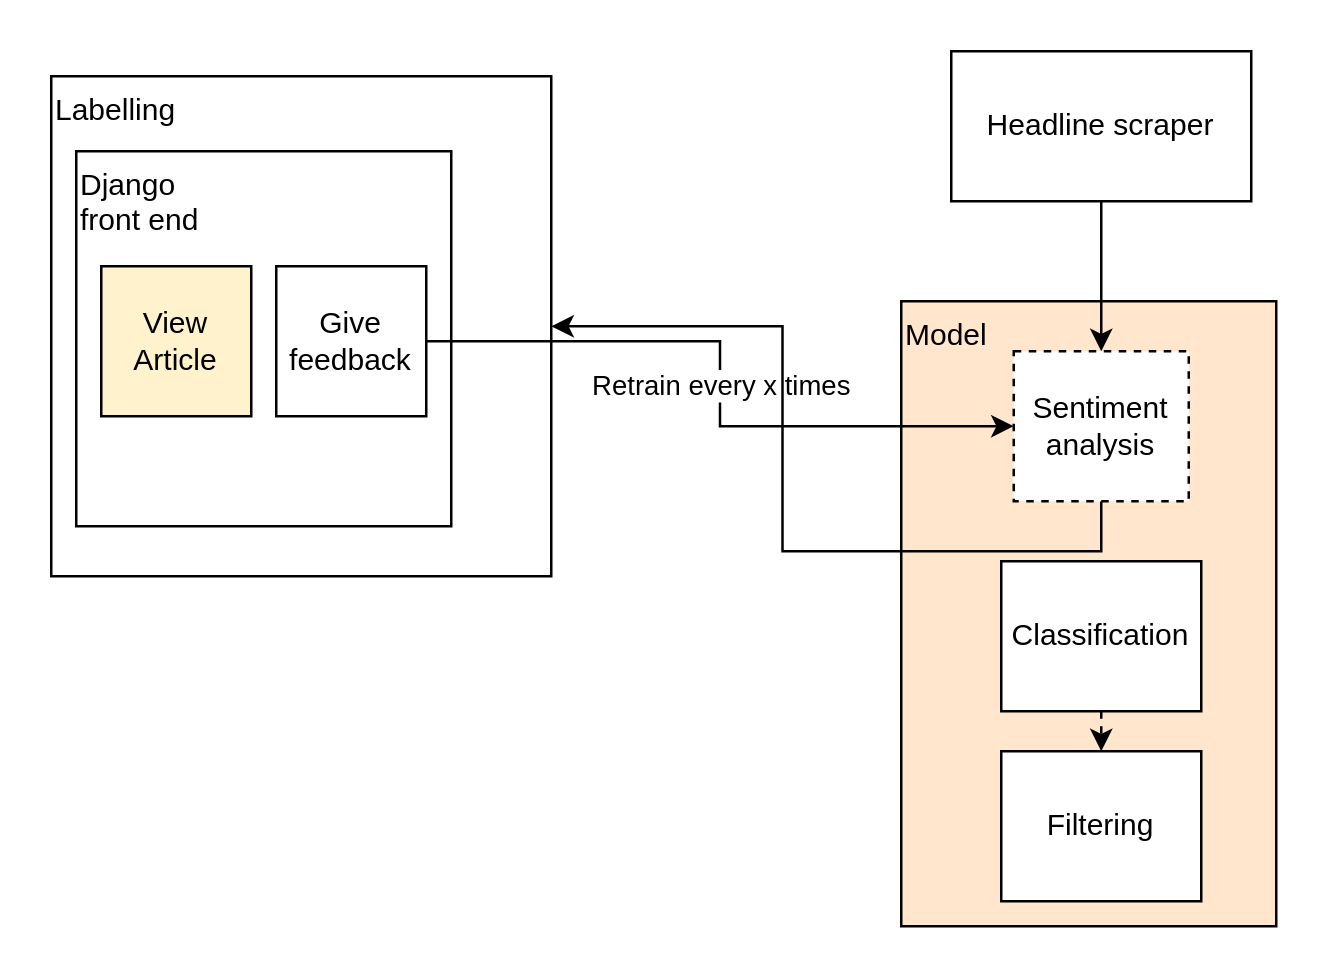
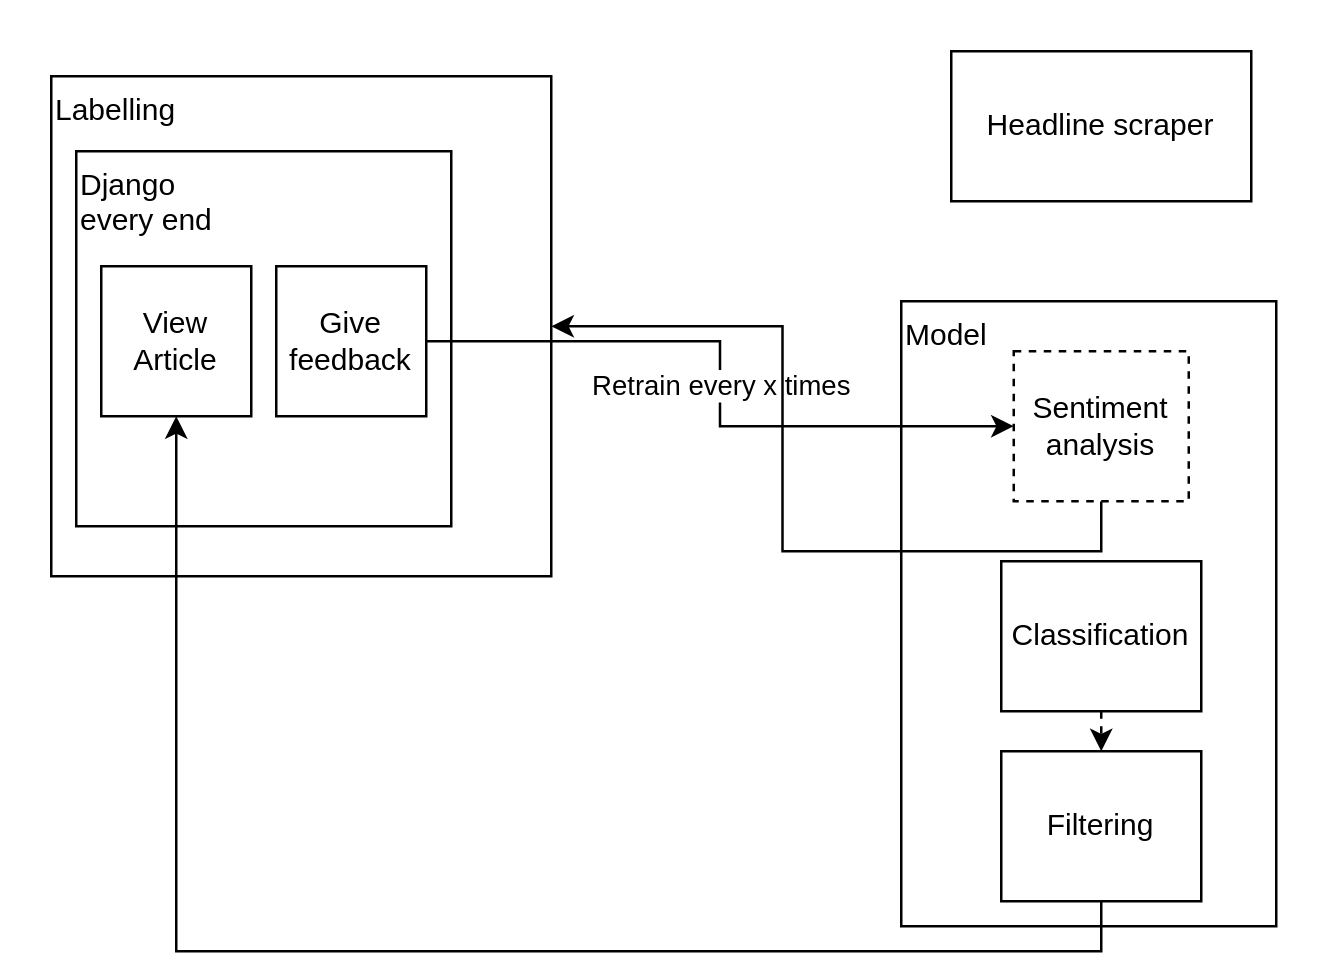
(153, 205) -> (153, 205)
(1101, 268) -> none
(944, 337) -> (944, 337)
(176, 341) -> (176, 341)
none -> (404, 951)
